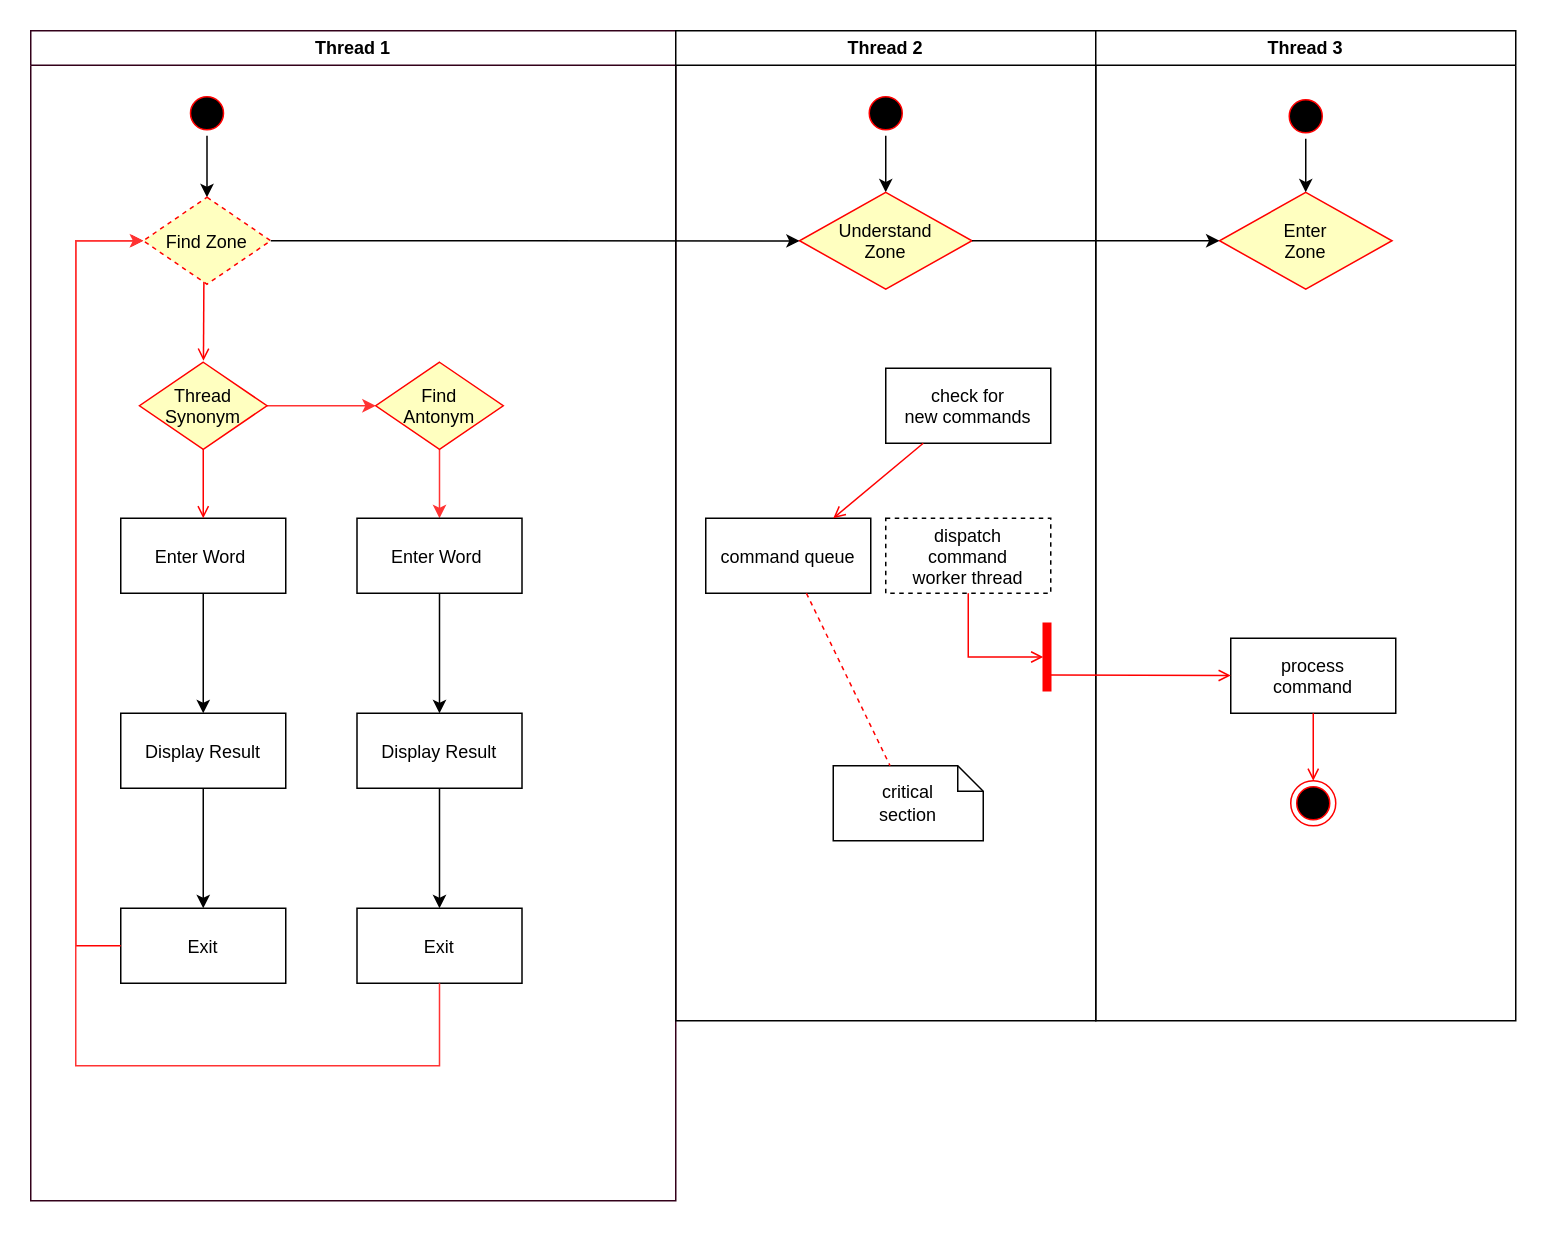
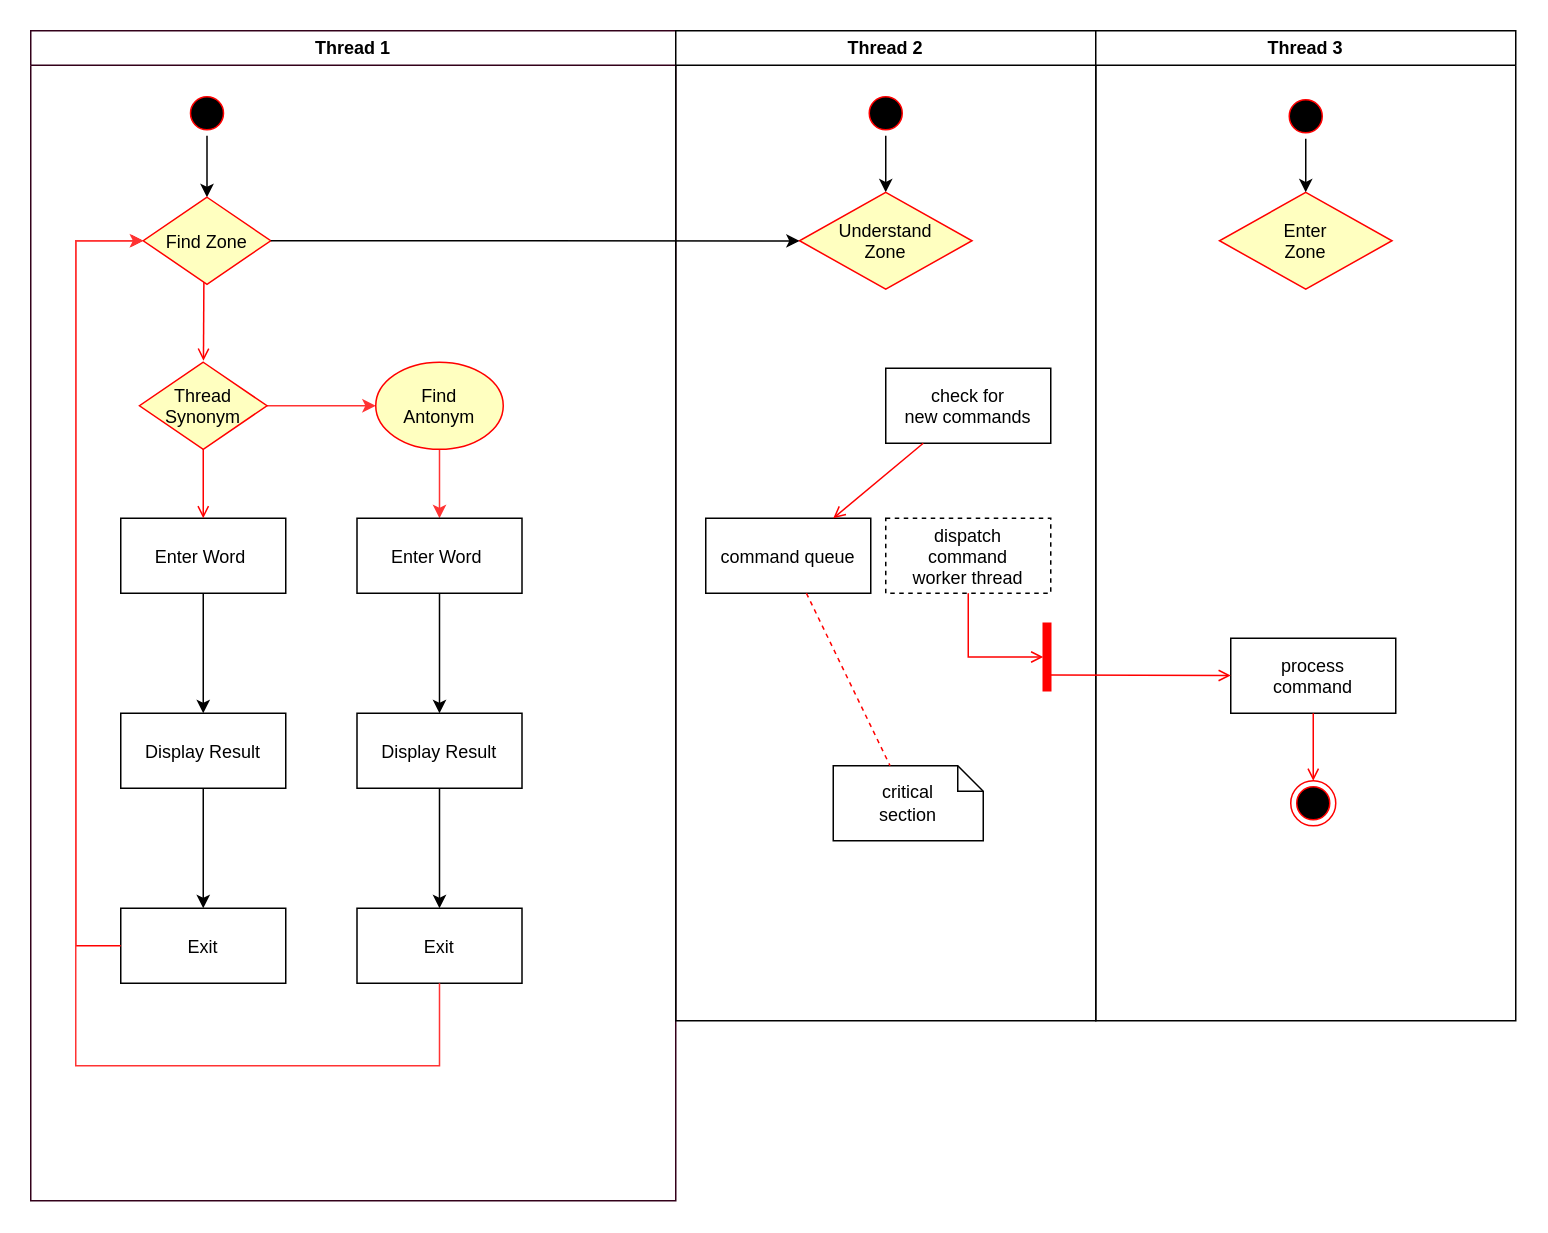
(207, 241) -> (207, 241)
(1090, 241) -> none
(440, 406) -> (440, 406)
